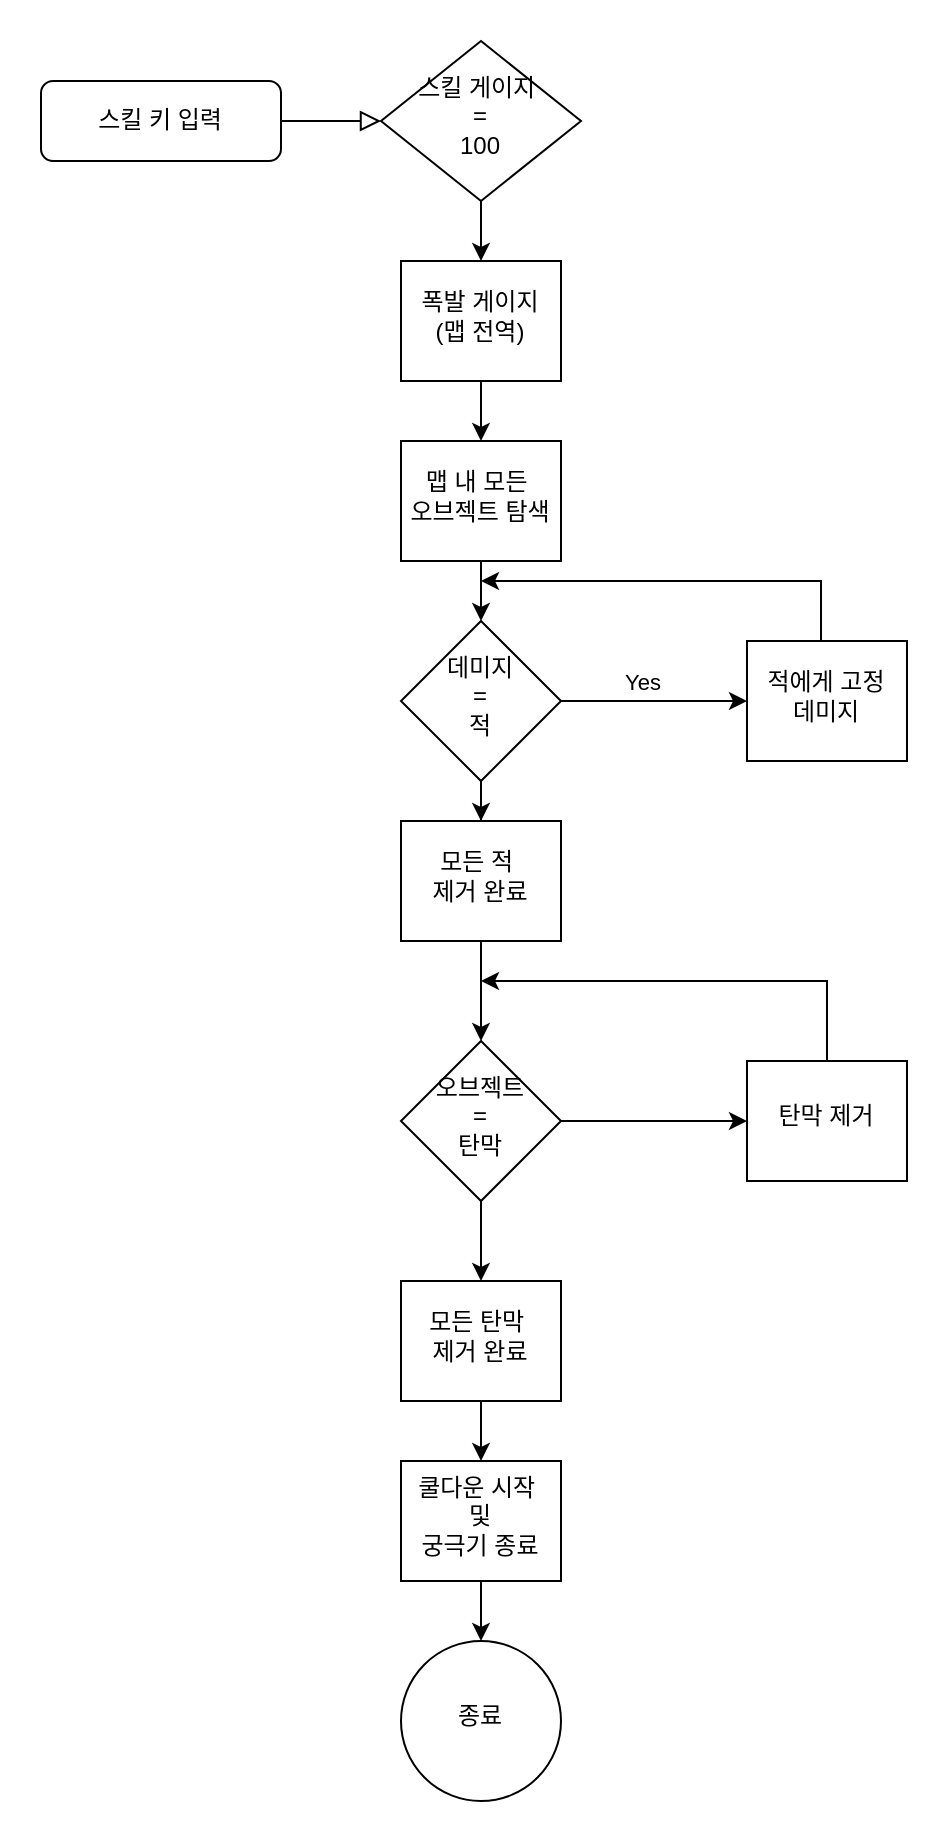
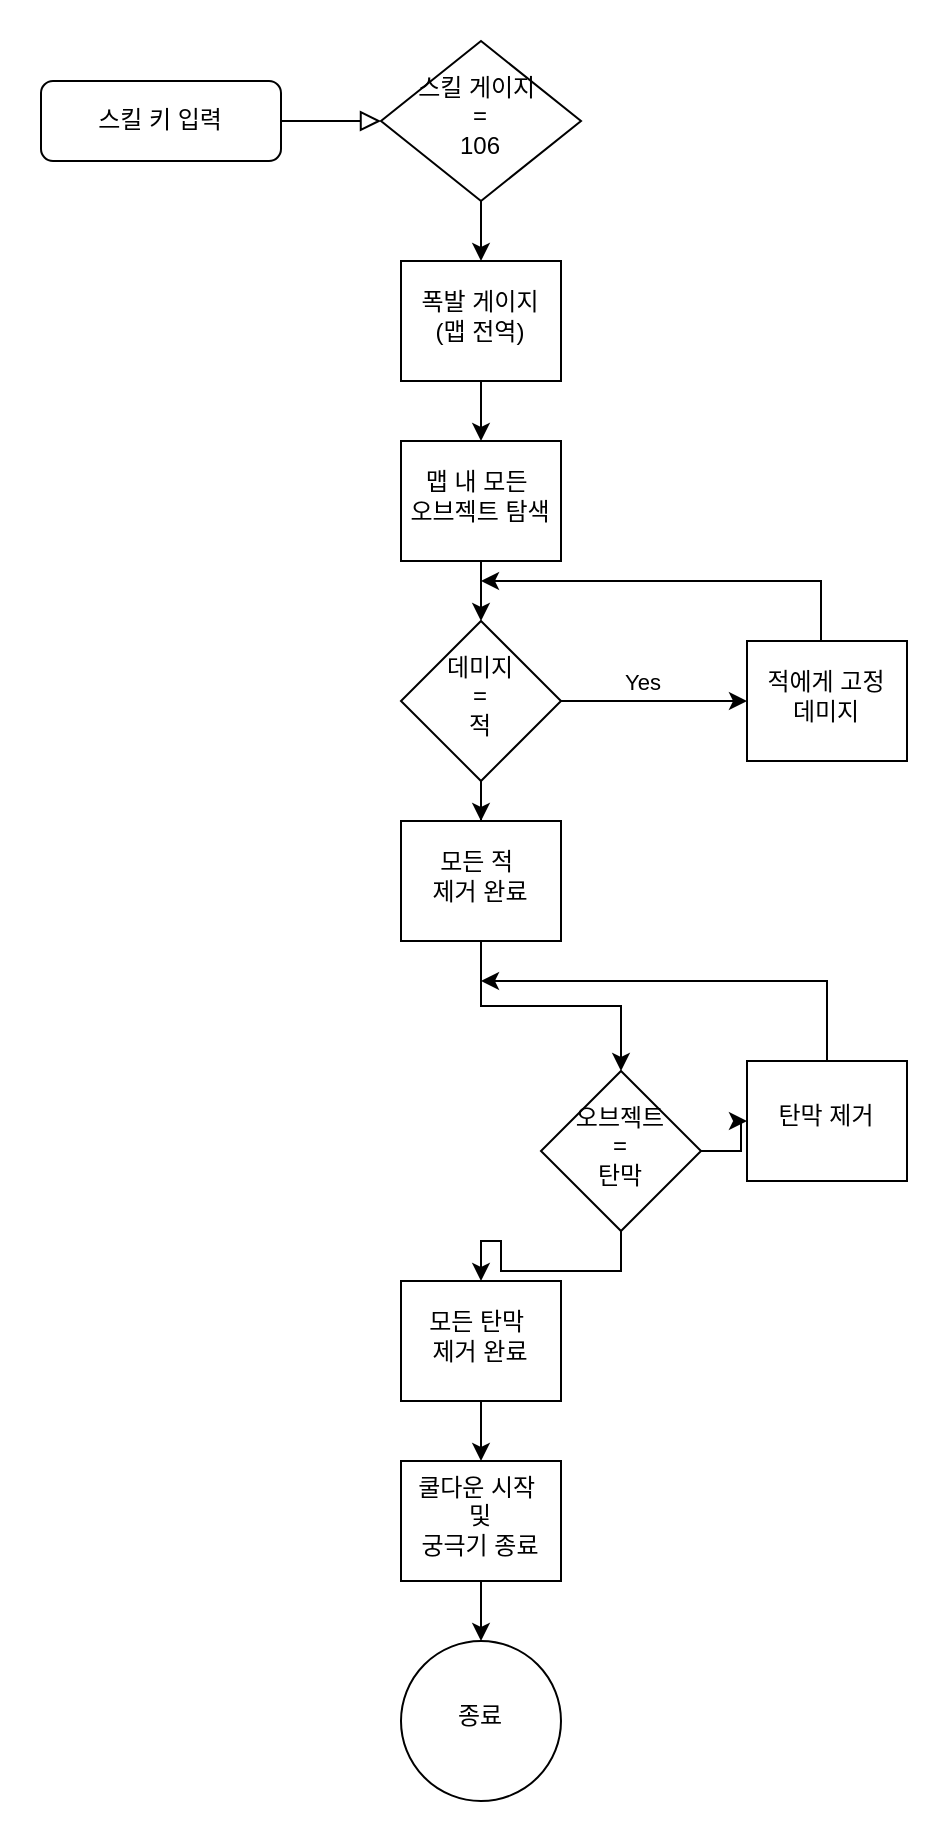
(481, 117) -> (481, 117)
(481, 1121) -> (621, 1151)
